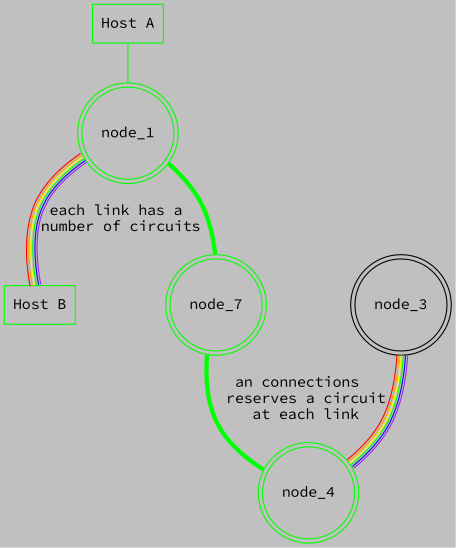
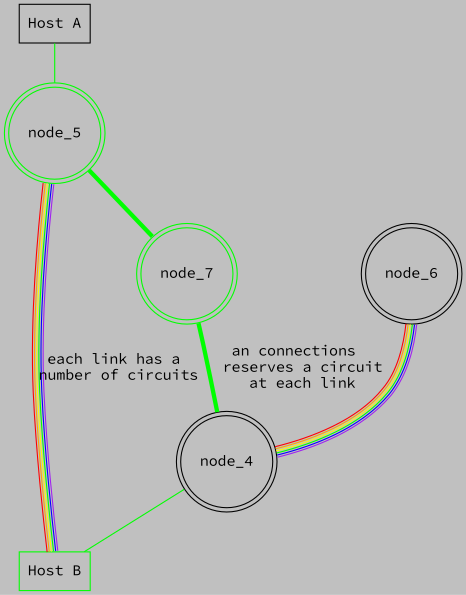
(128, 24) -> (55, 24)
(128, 133) -> (55, 133)
(401, 305) -> (412, 274)
(309, 493) -> (227, 462)
none -> (134, 520)
